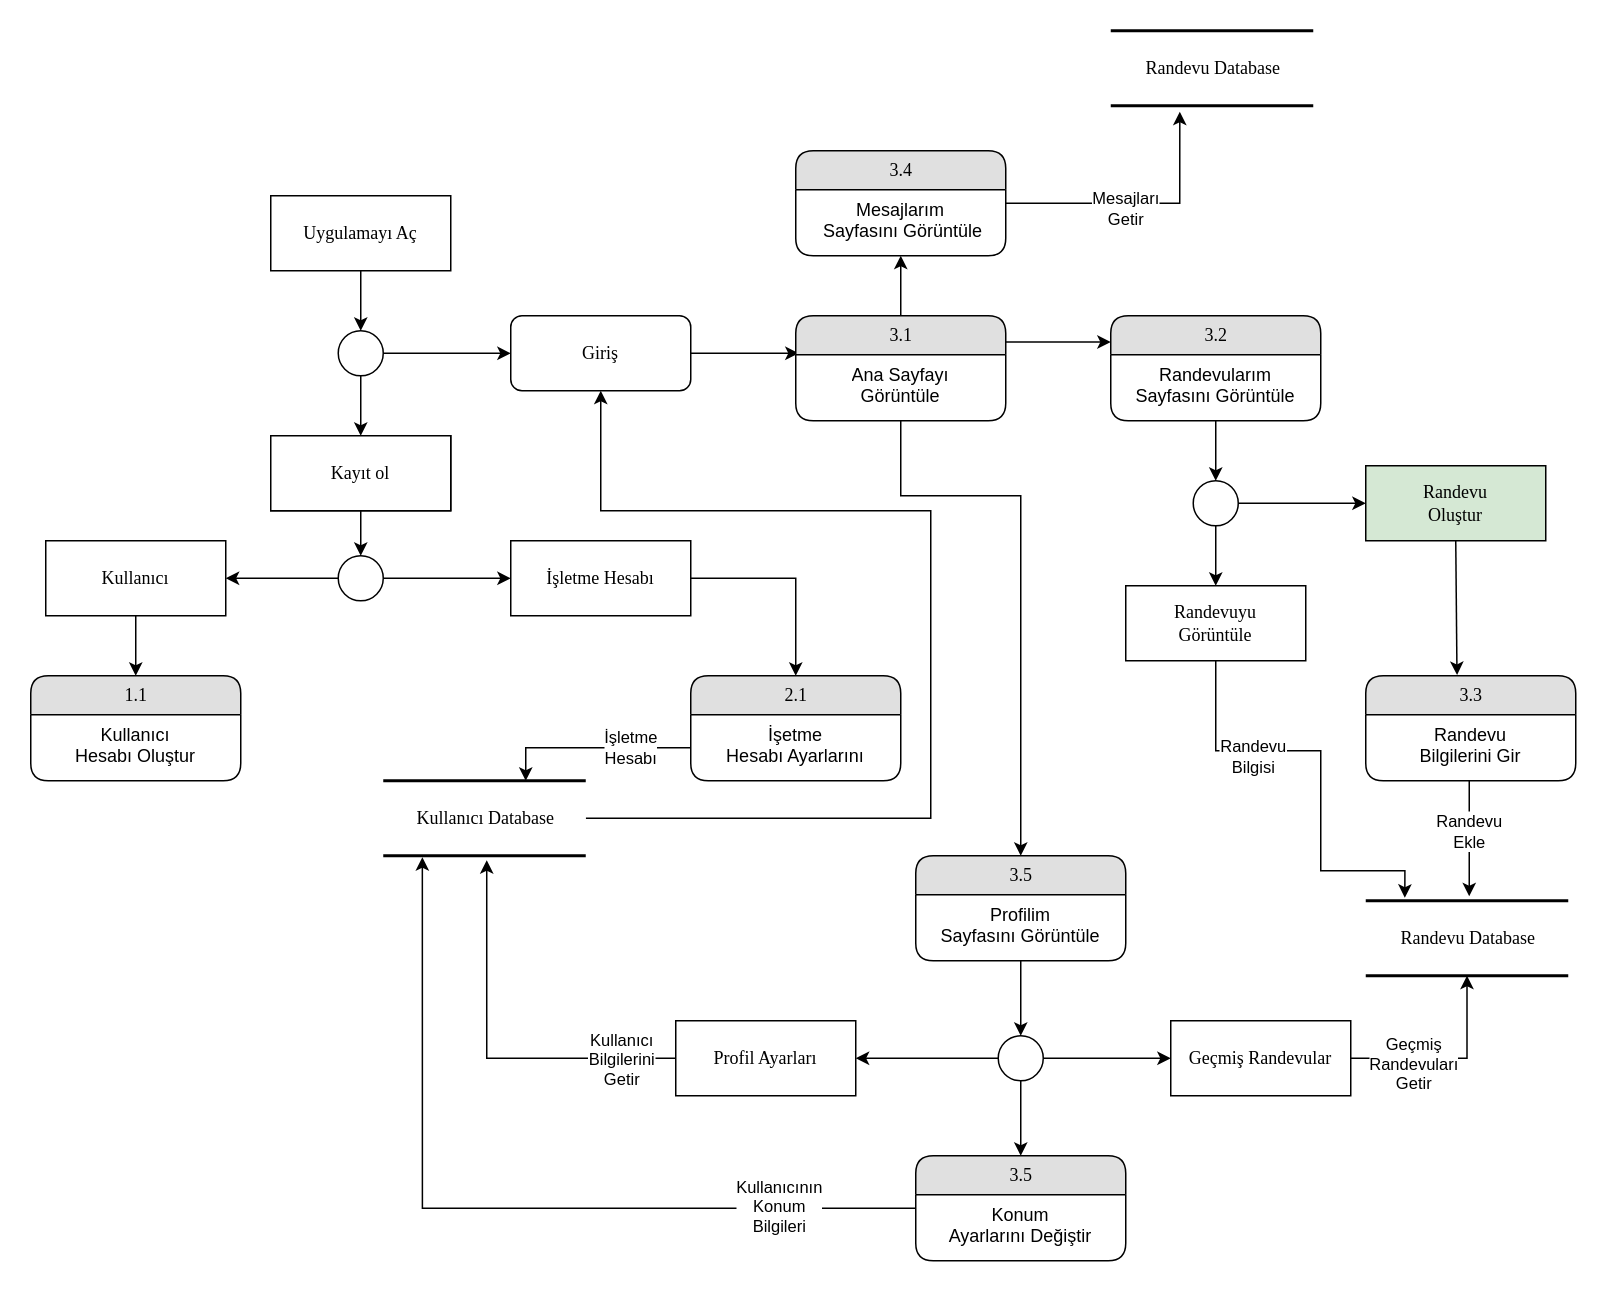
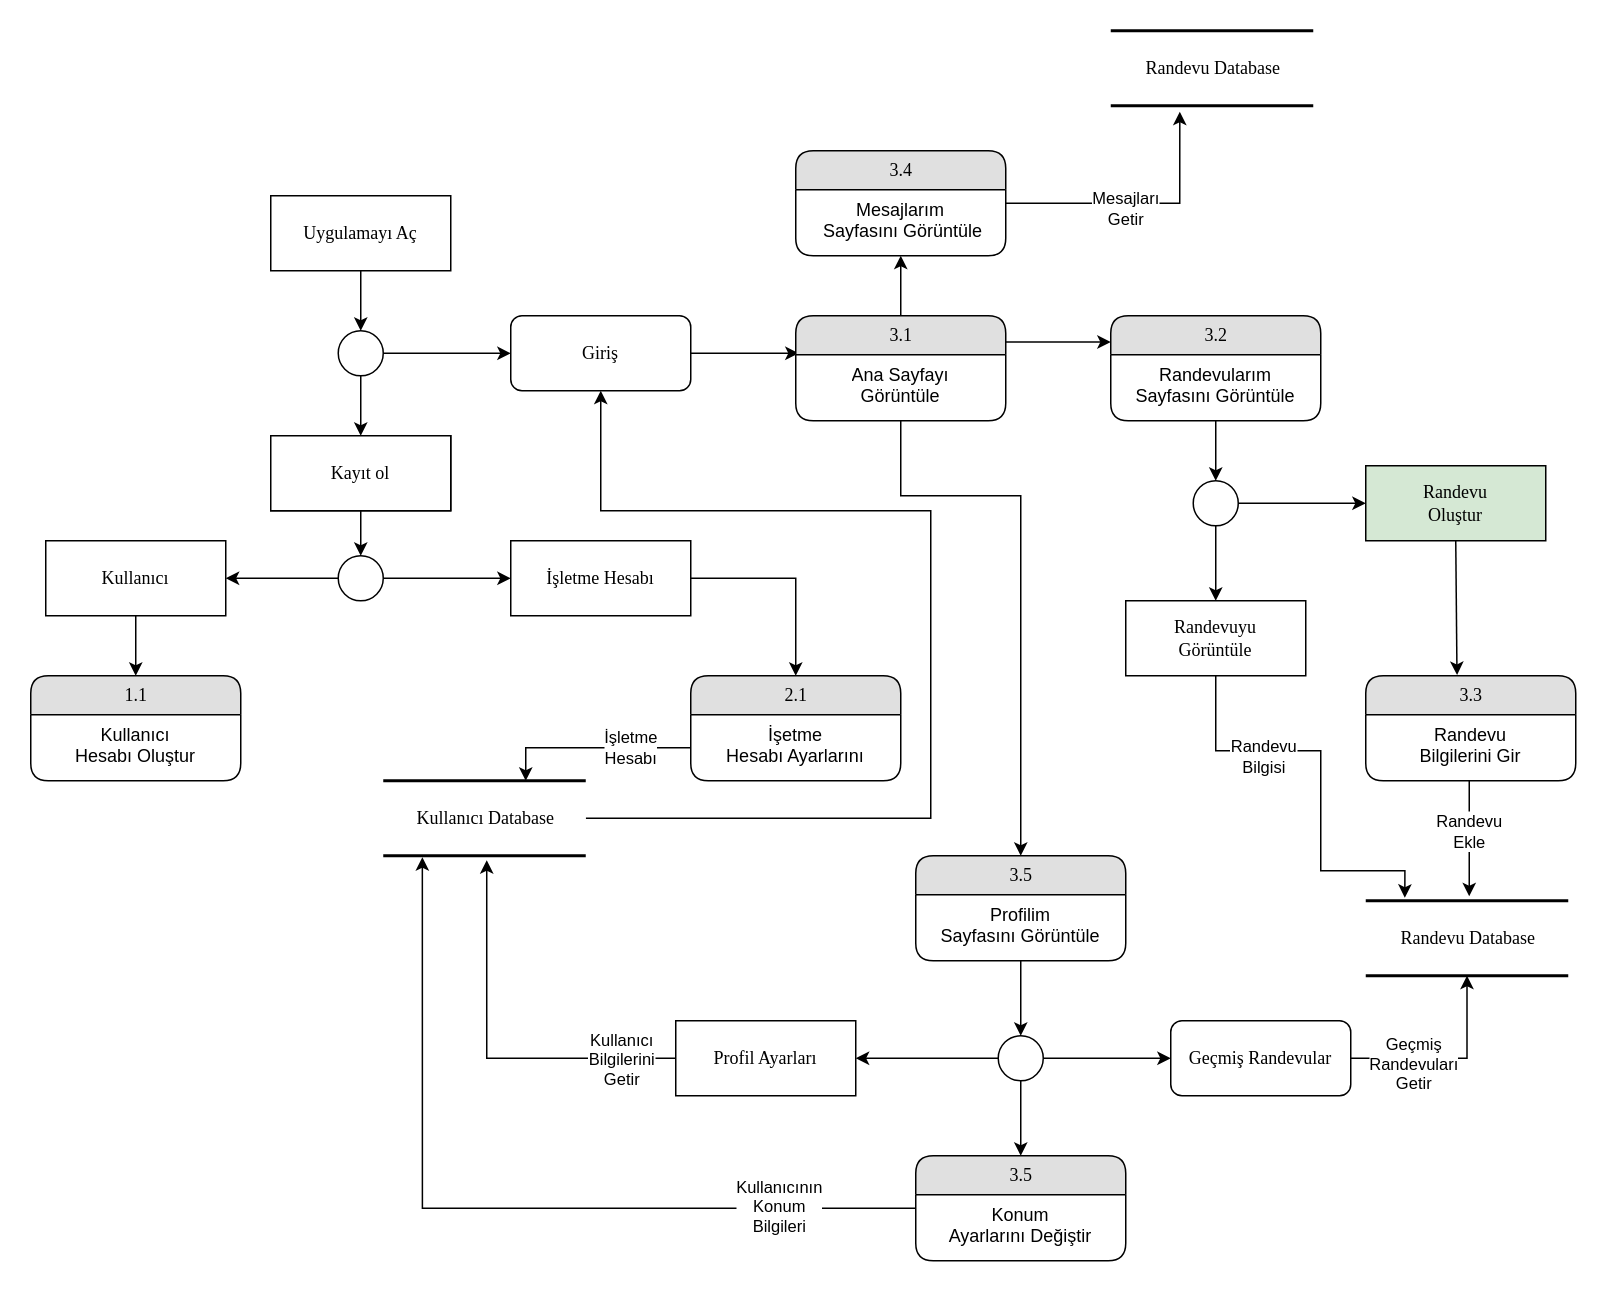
(1216, 623) -> (1216, 638)
(1261, 1058) -> (1261, 1058)
